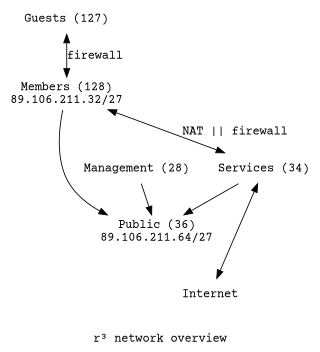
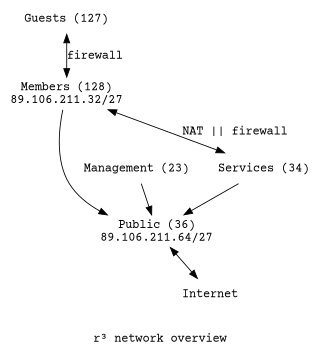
(136, 168) -> (136, 168)
(237, 231) -> (184, 263)
